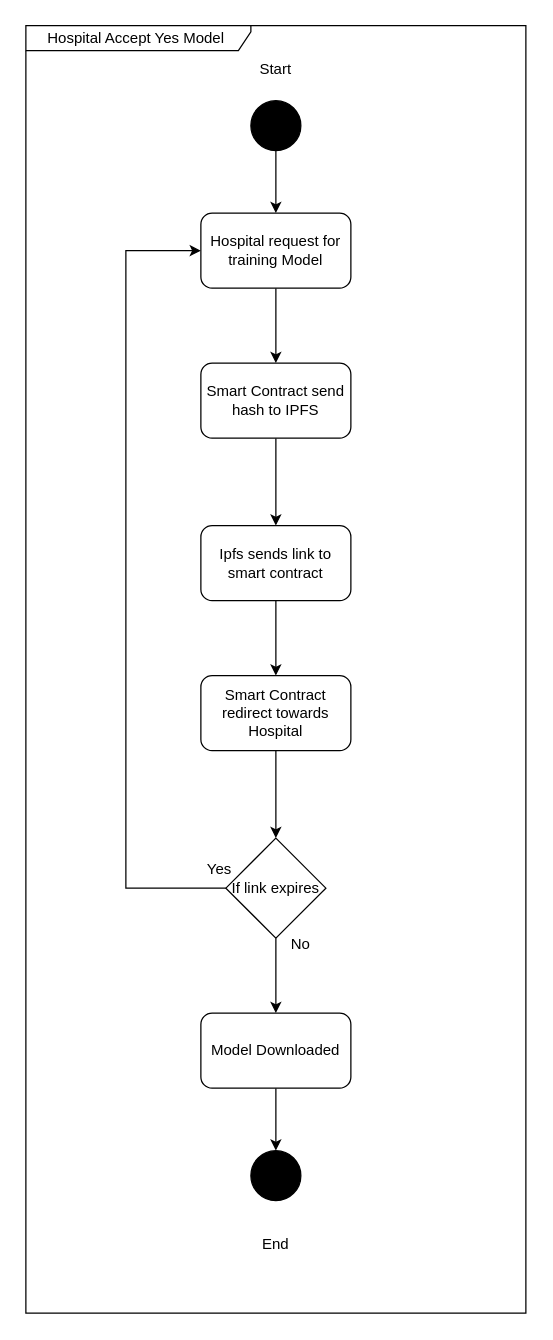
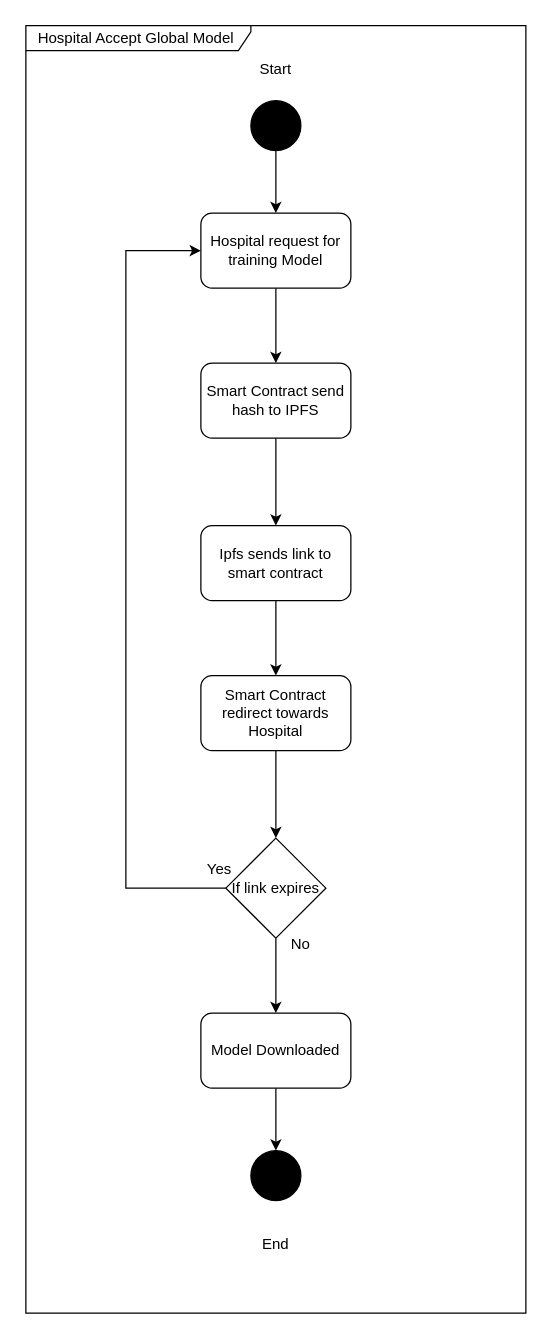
(138, 38) -> (138, 38)
